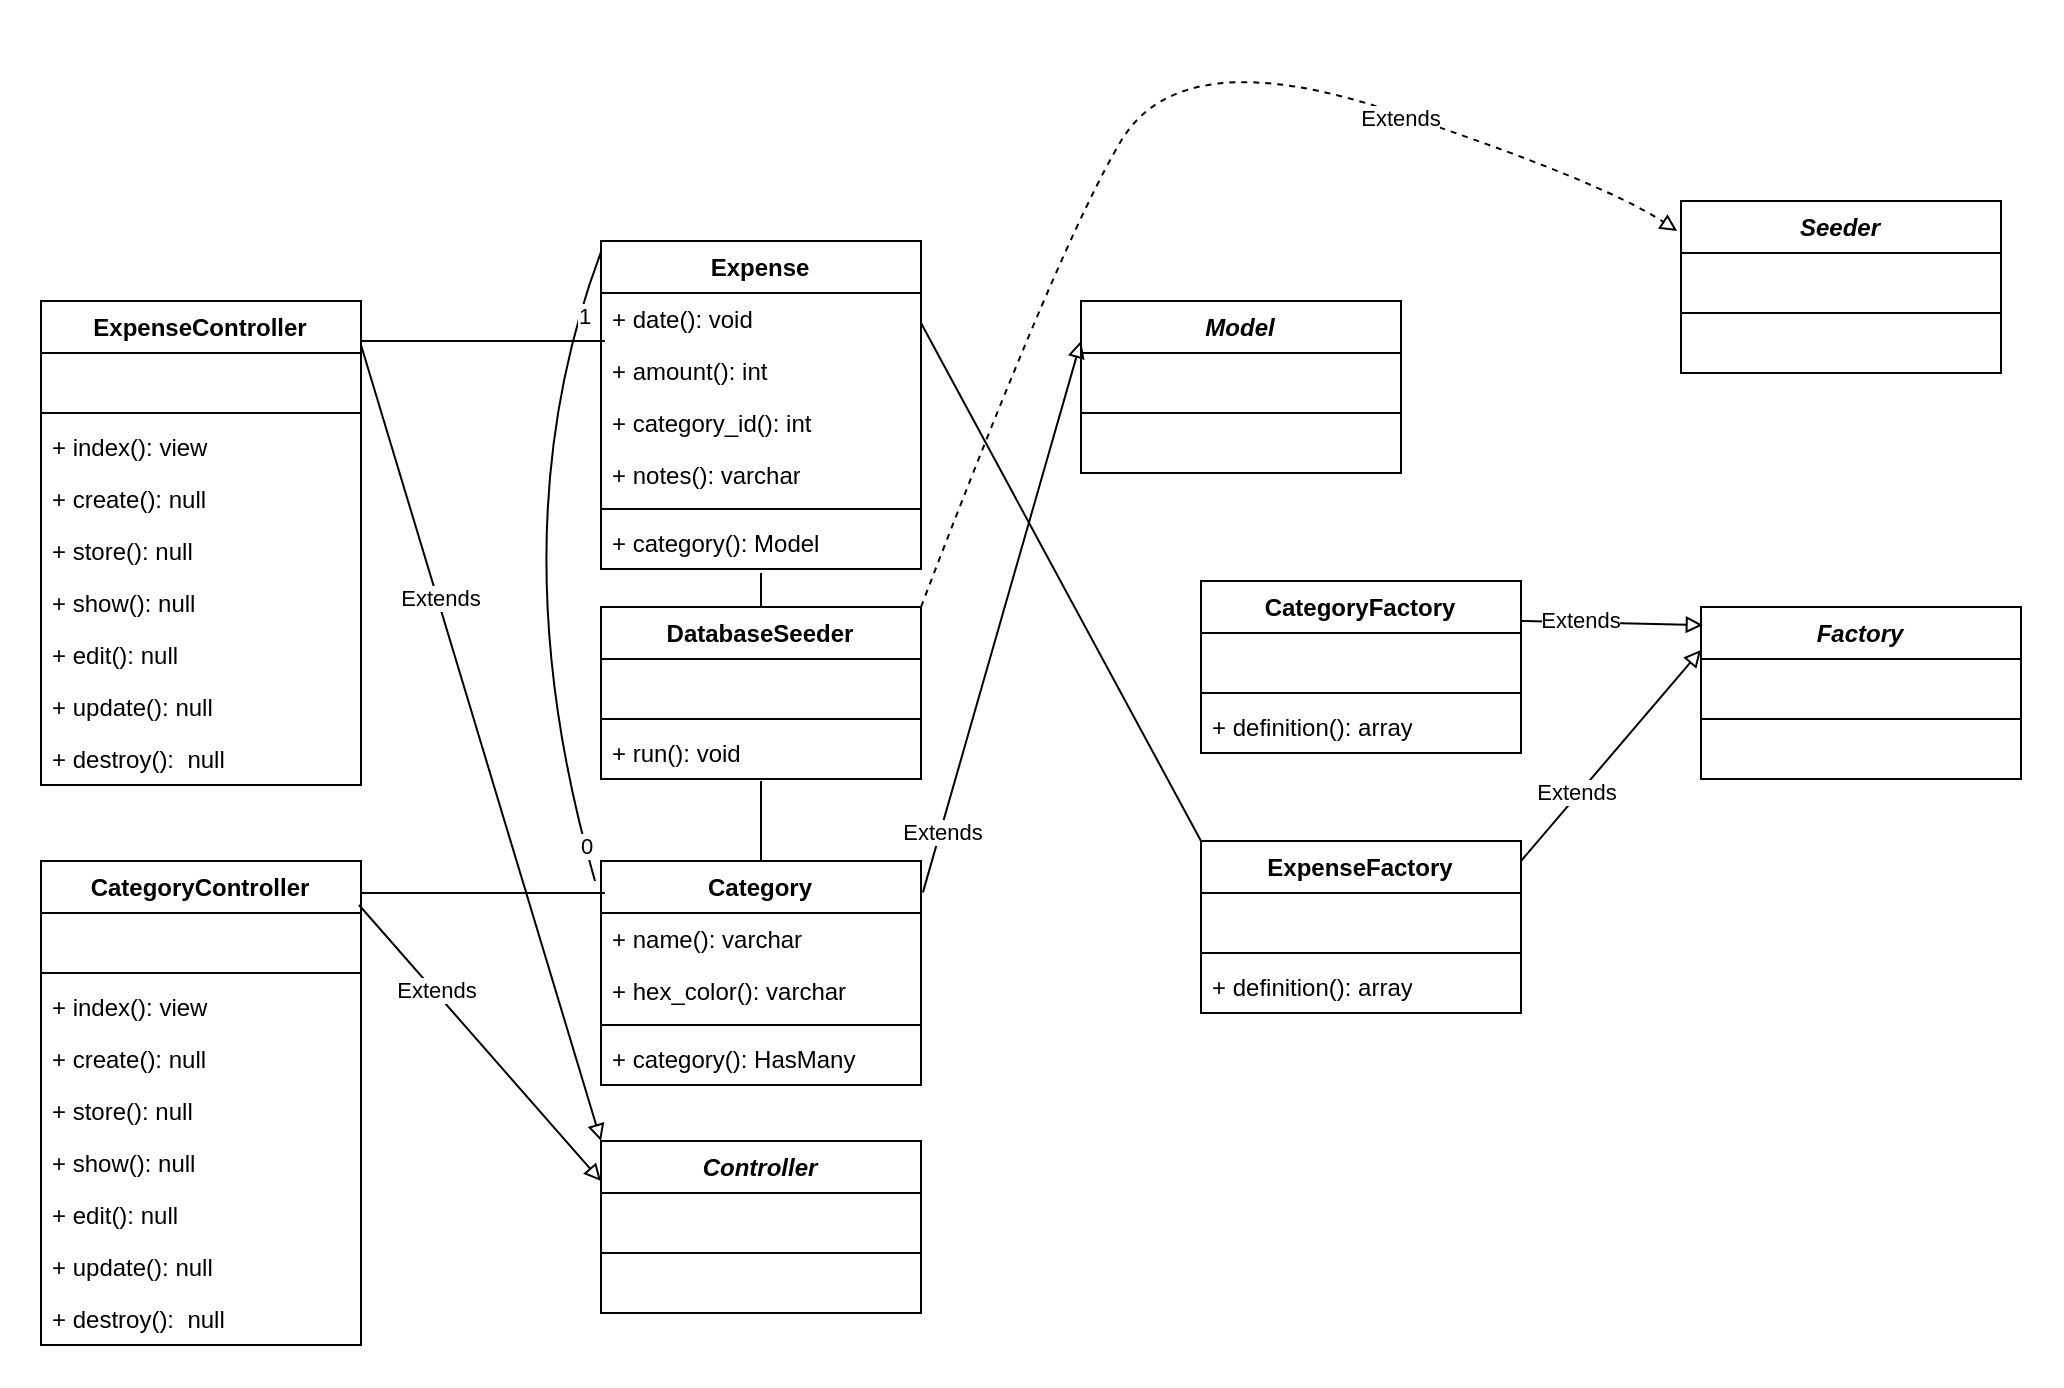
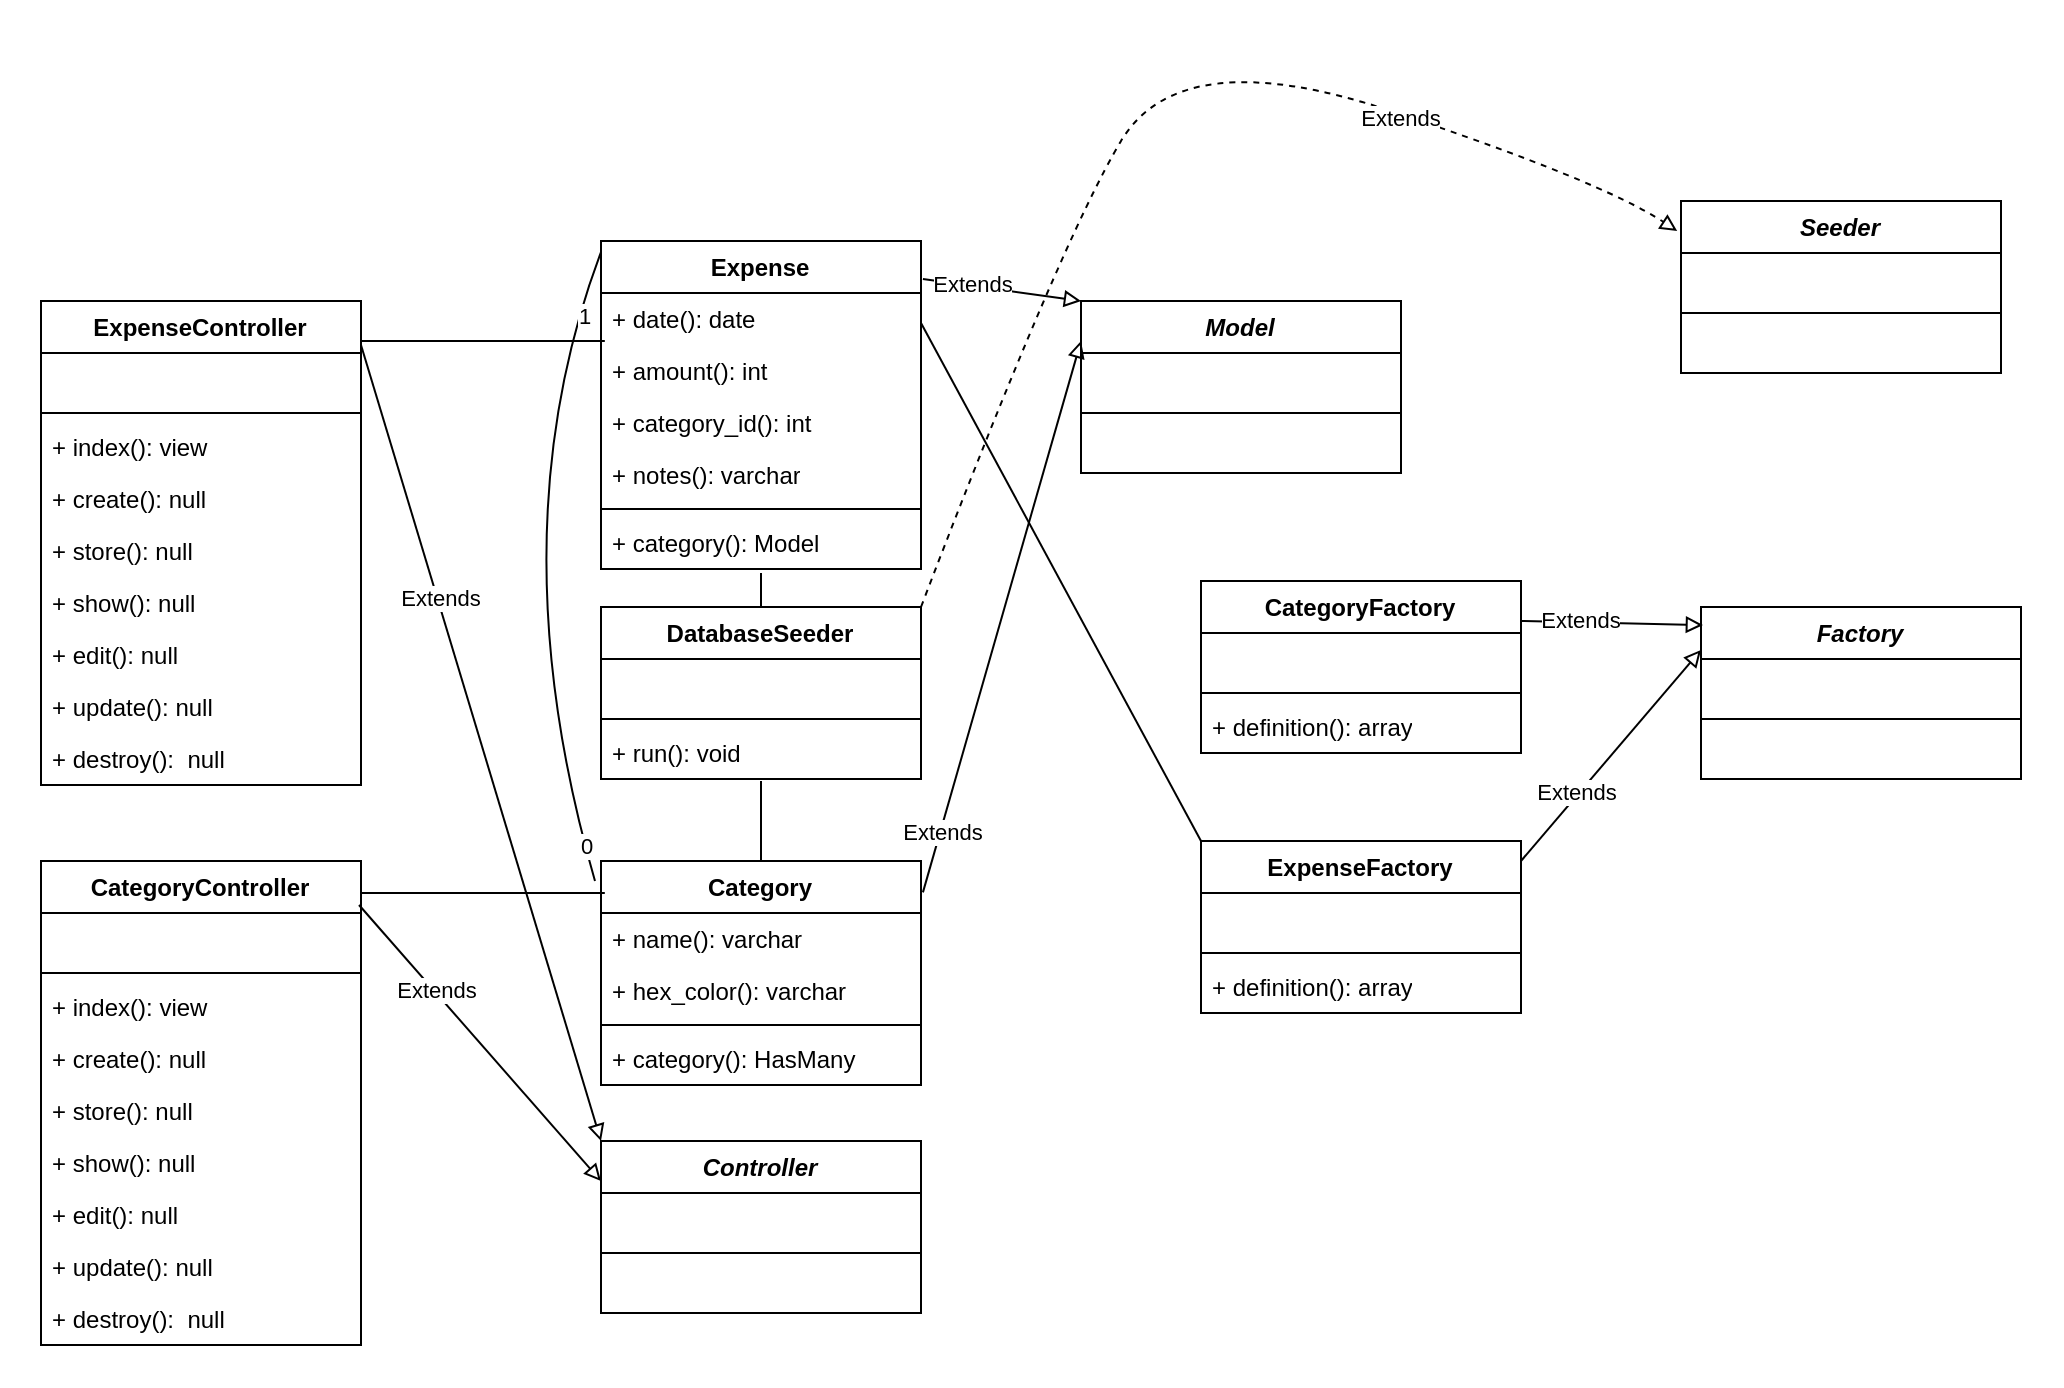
none -> (982, 287)
(695, 321) -> (698, 321)
